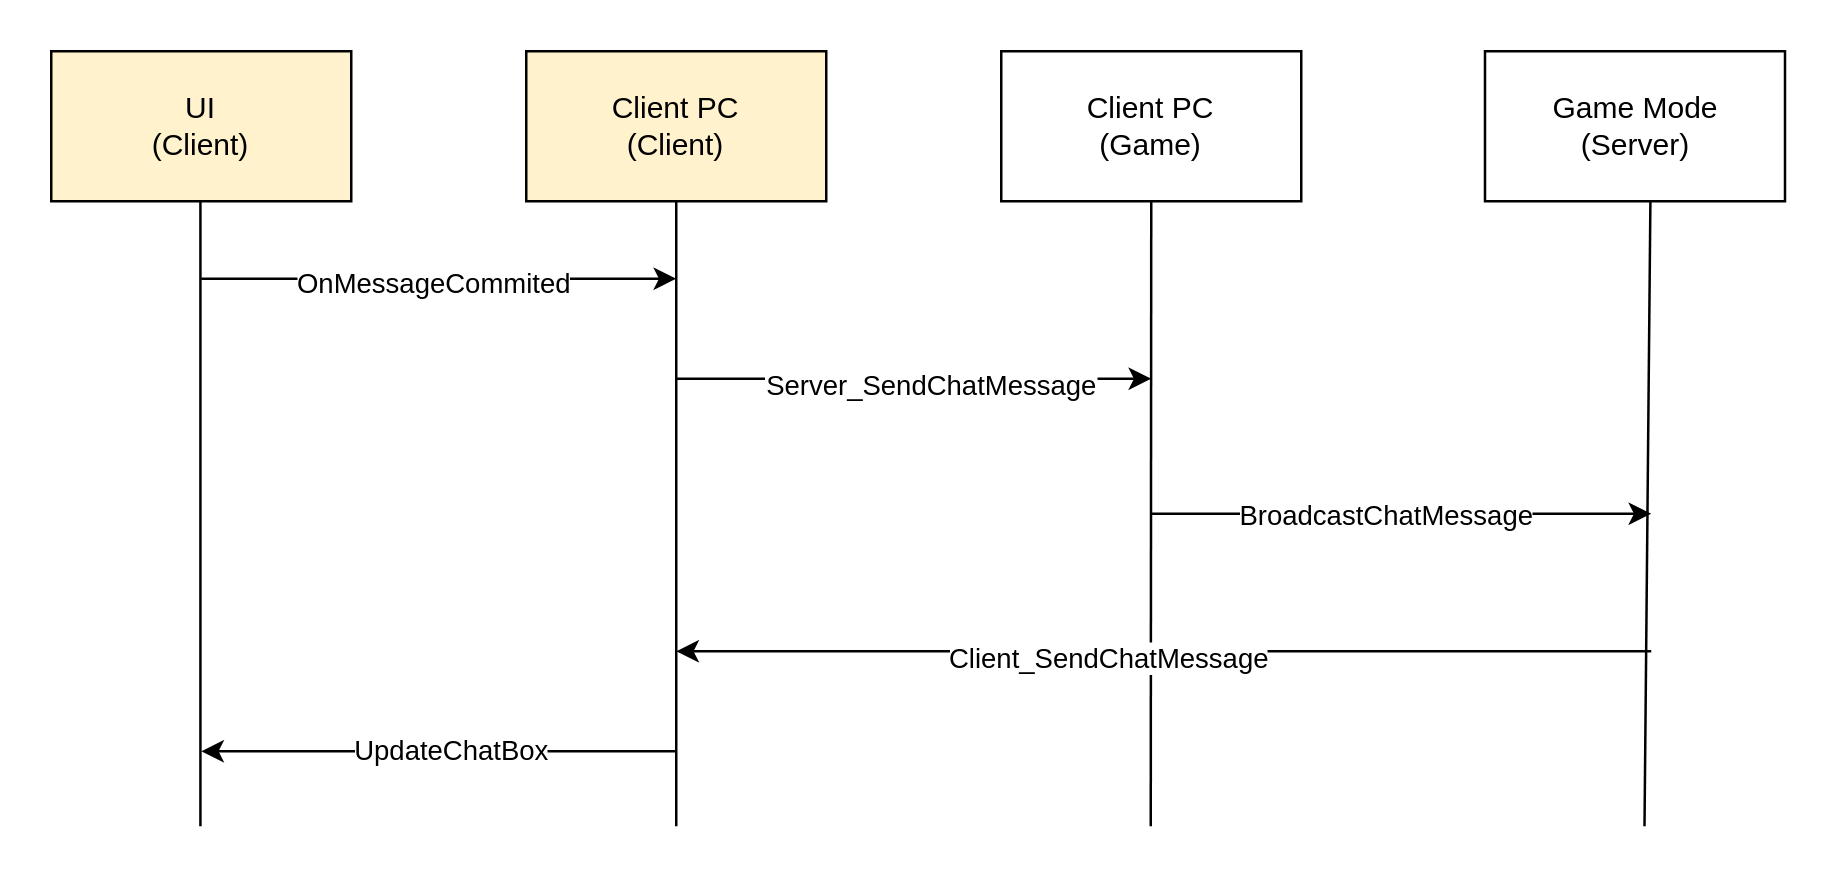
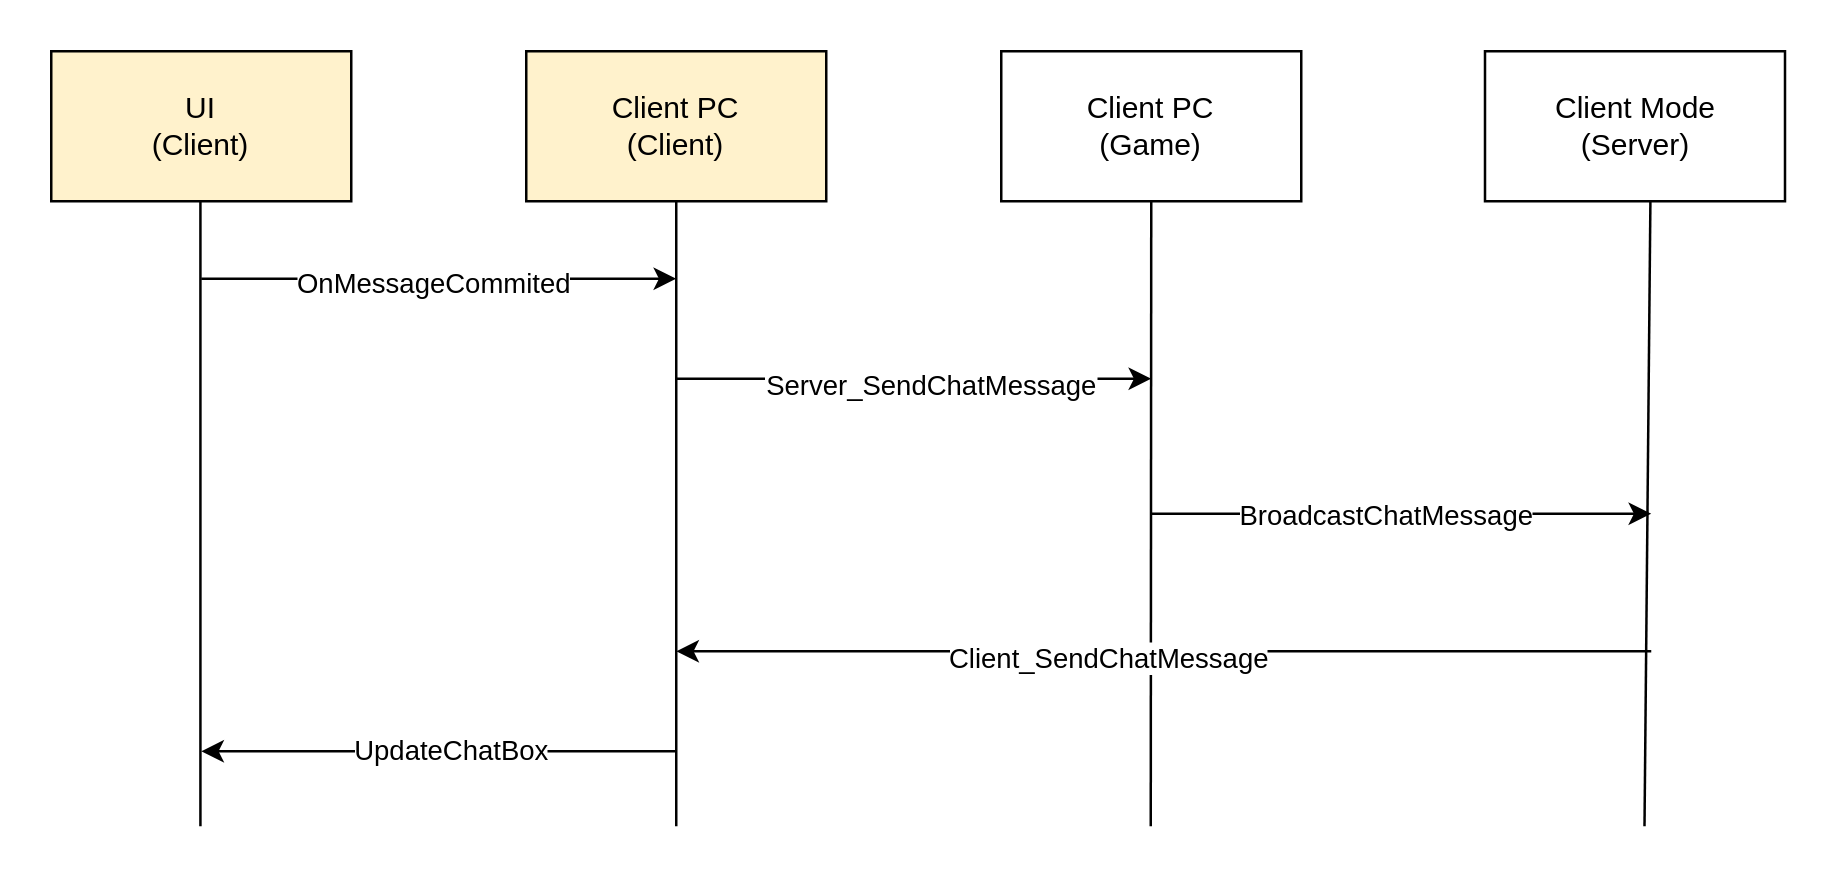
(1636, 126) -> (1636, 126)
